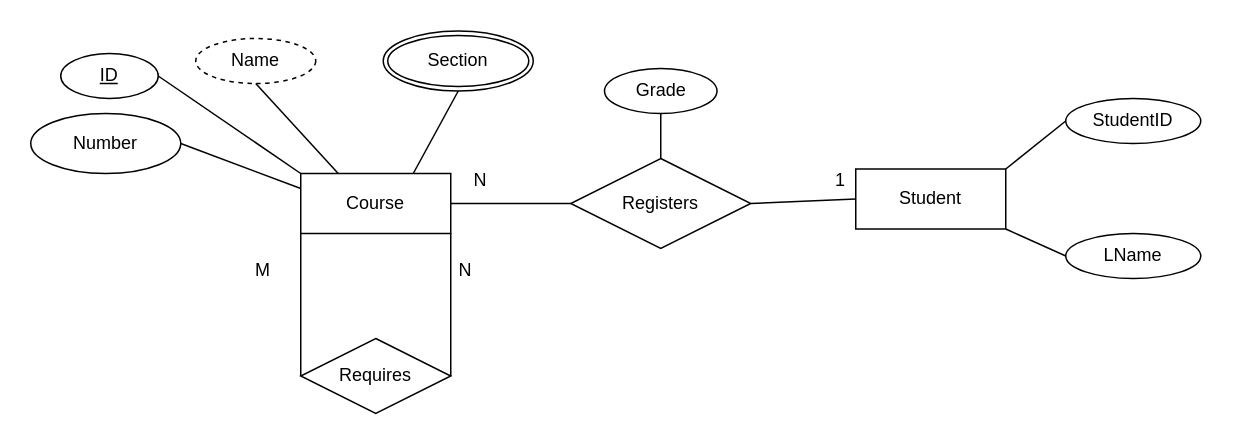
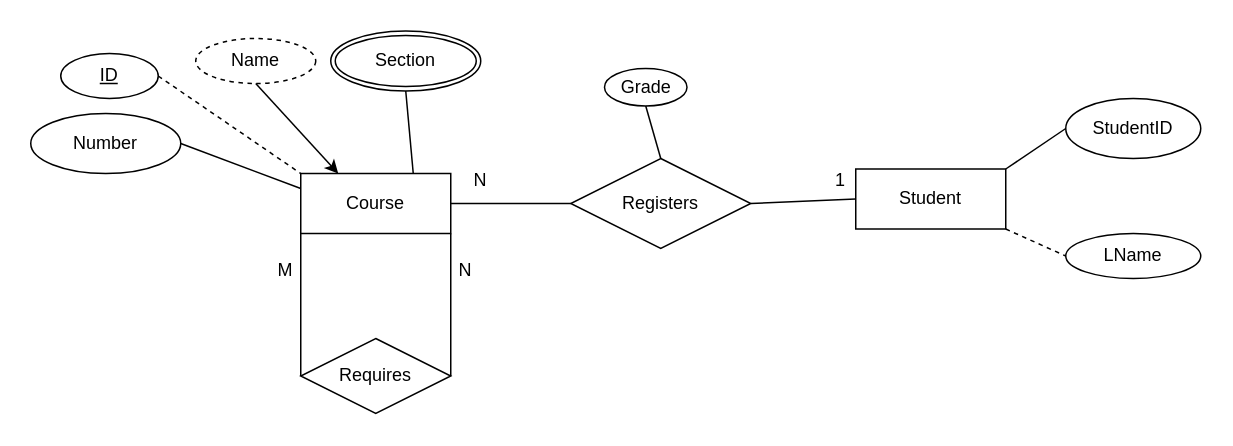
(458, 61) -> (406, 61)
(661, 91) -> (646, 87)
(1133, 121) -> (1133, 128)
(230, 125) -> (230, 125)
(333, 167) -> (330, 165)
(1035, 242) -> (1035, 242)
(263, 271) -> (286, 271)
